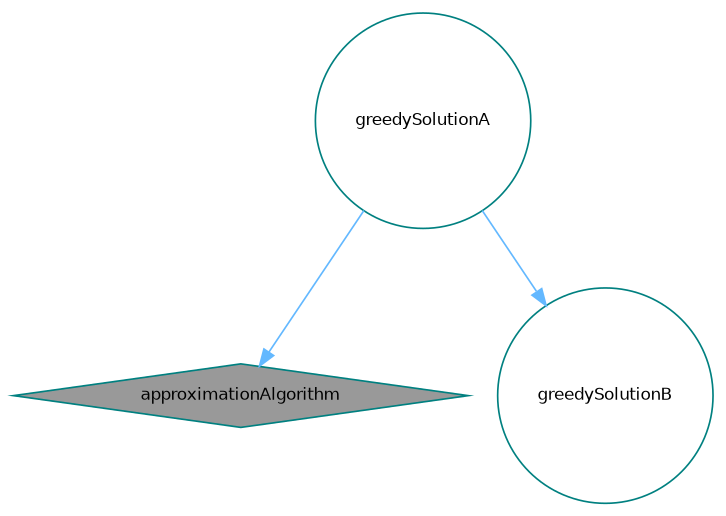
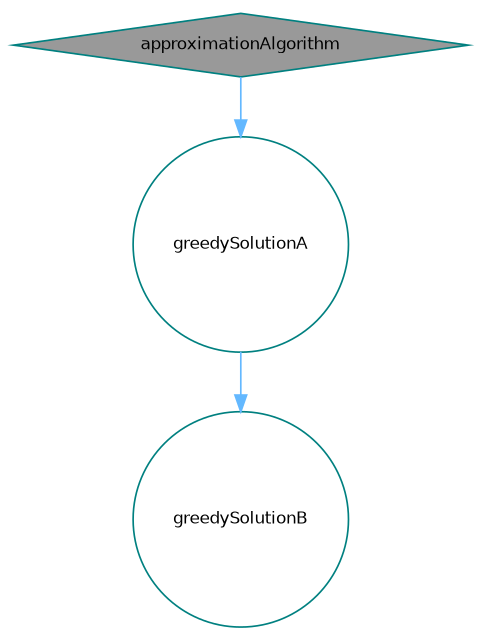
(316, 281) -> (241, 99)
